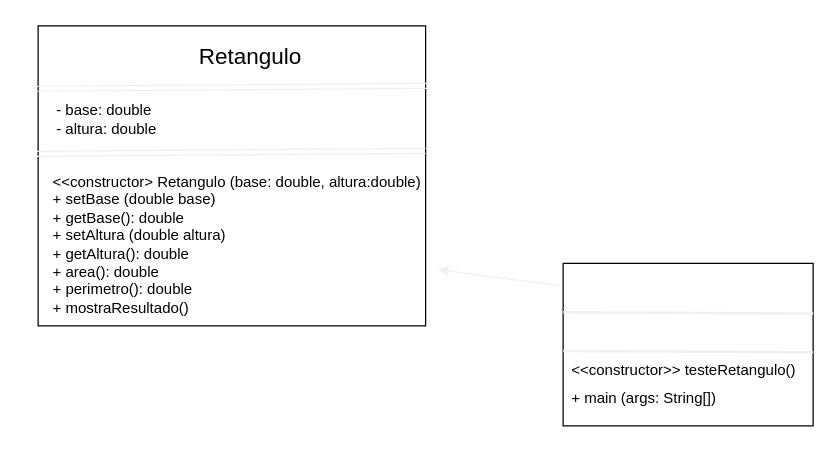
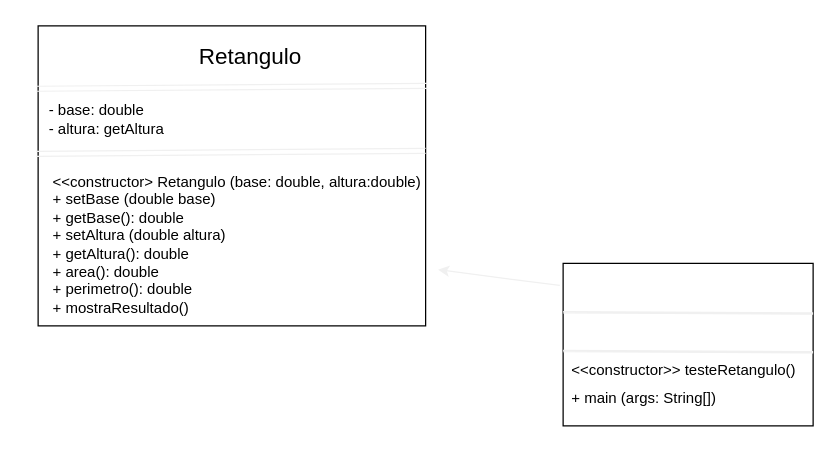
(107, 119) -> (107, 119)
